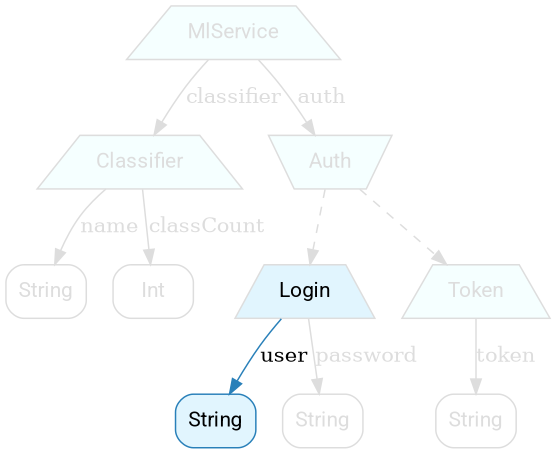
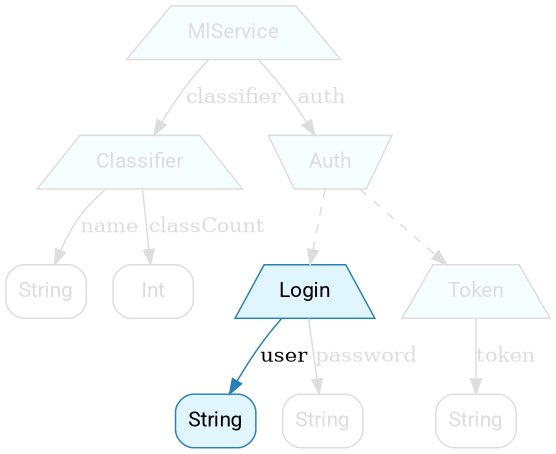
(305, 292) -> (305, 292)
